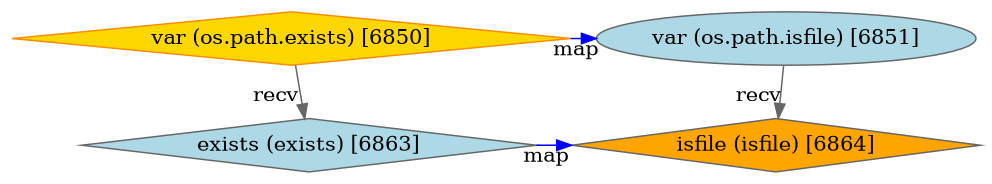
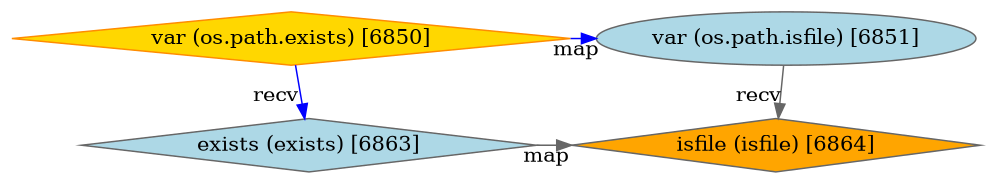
(299, 85) -> (299, 85)
(546, 145) -> (546, 145)
